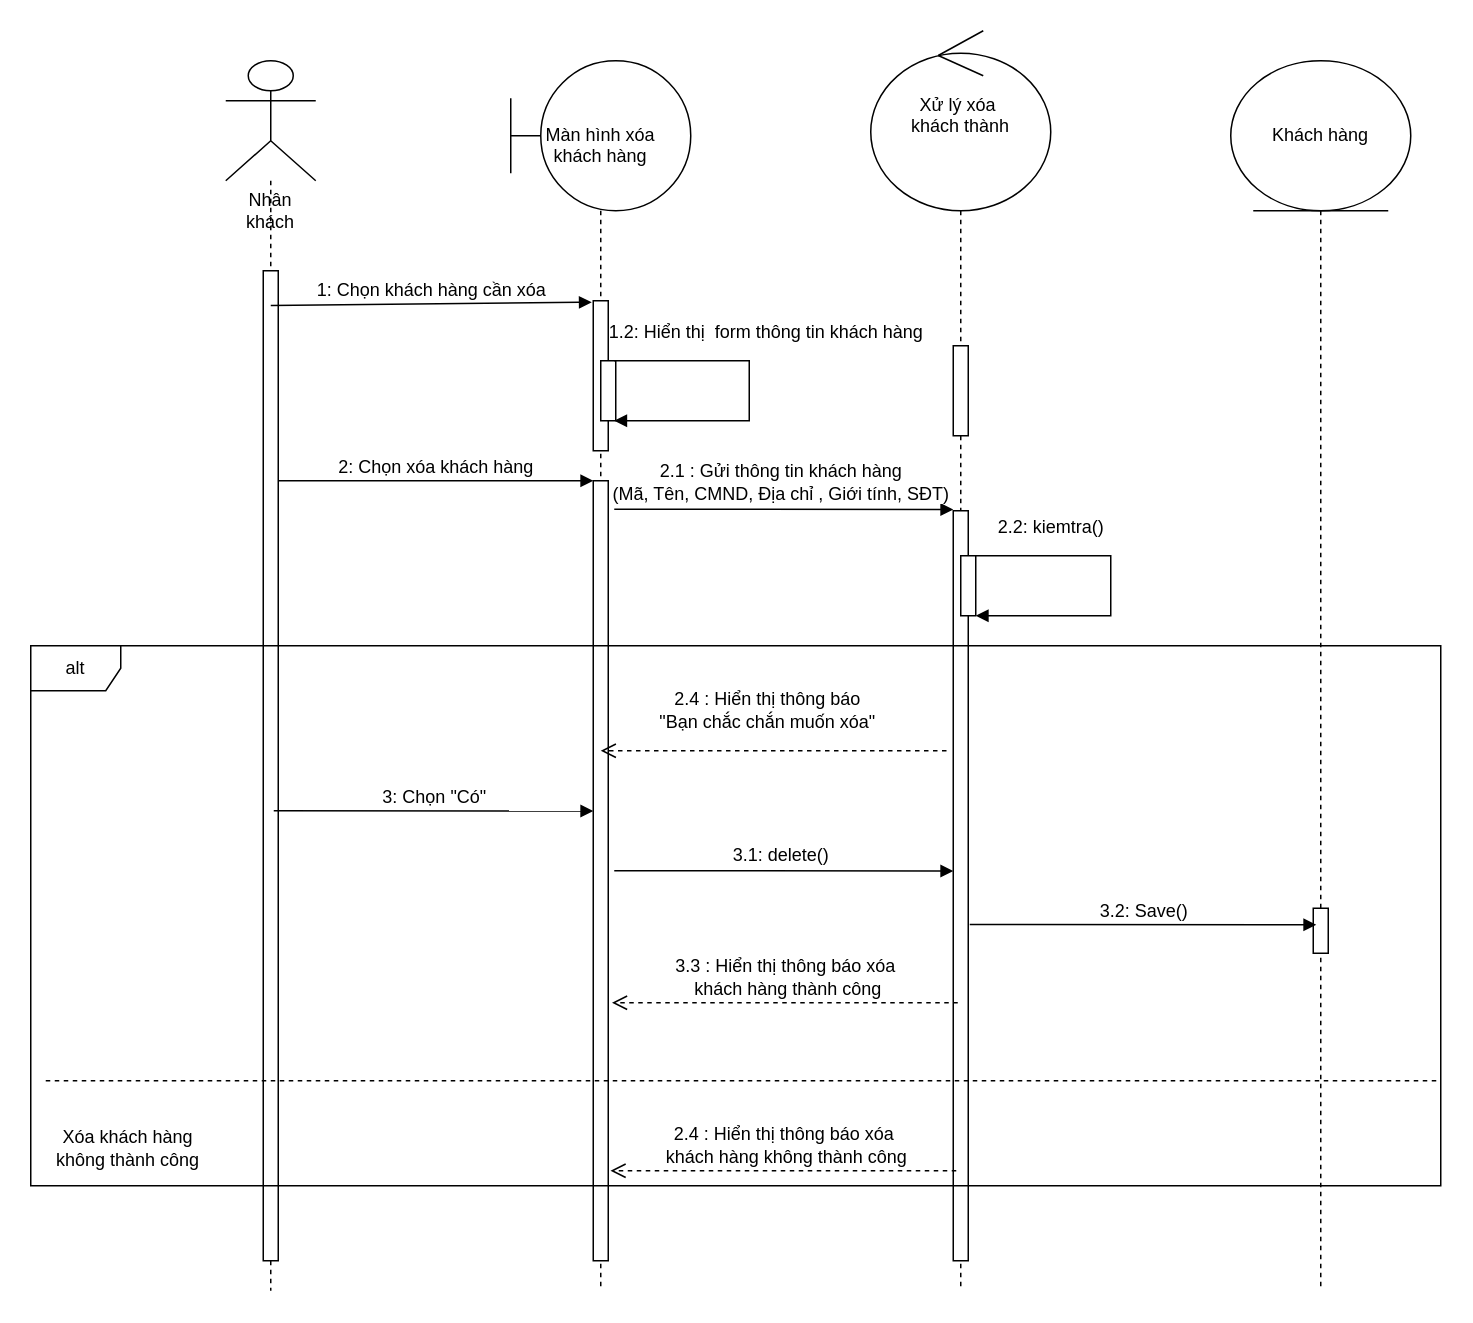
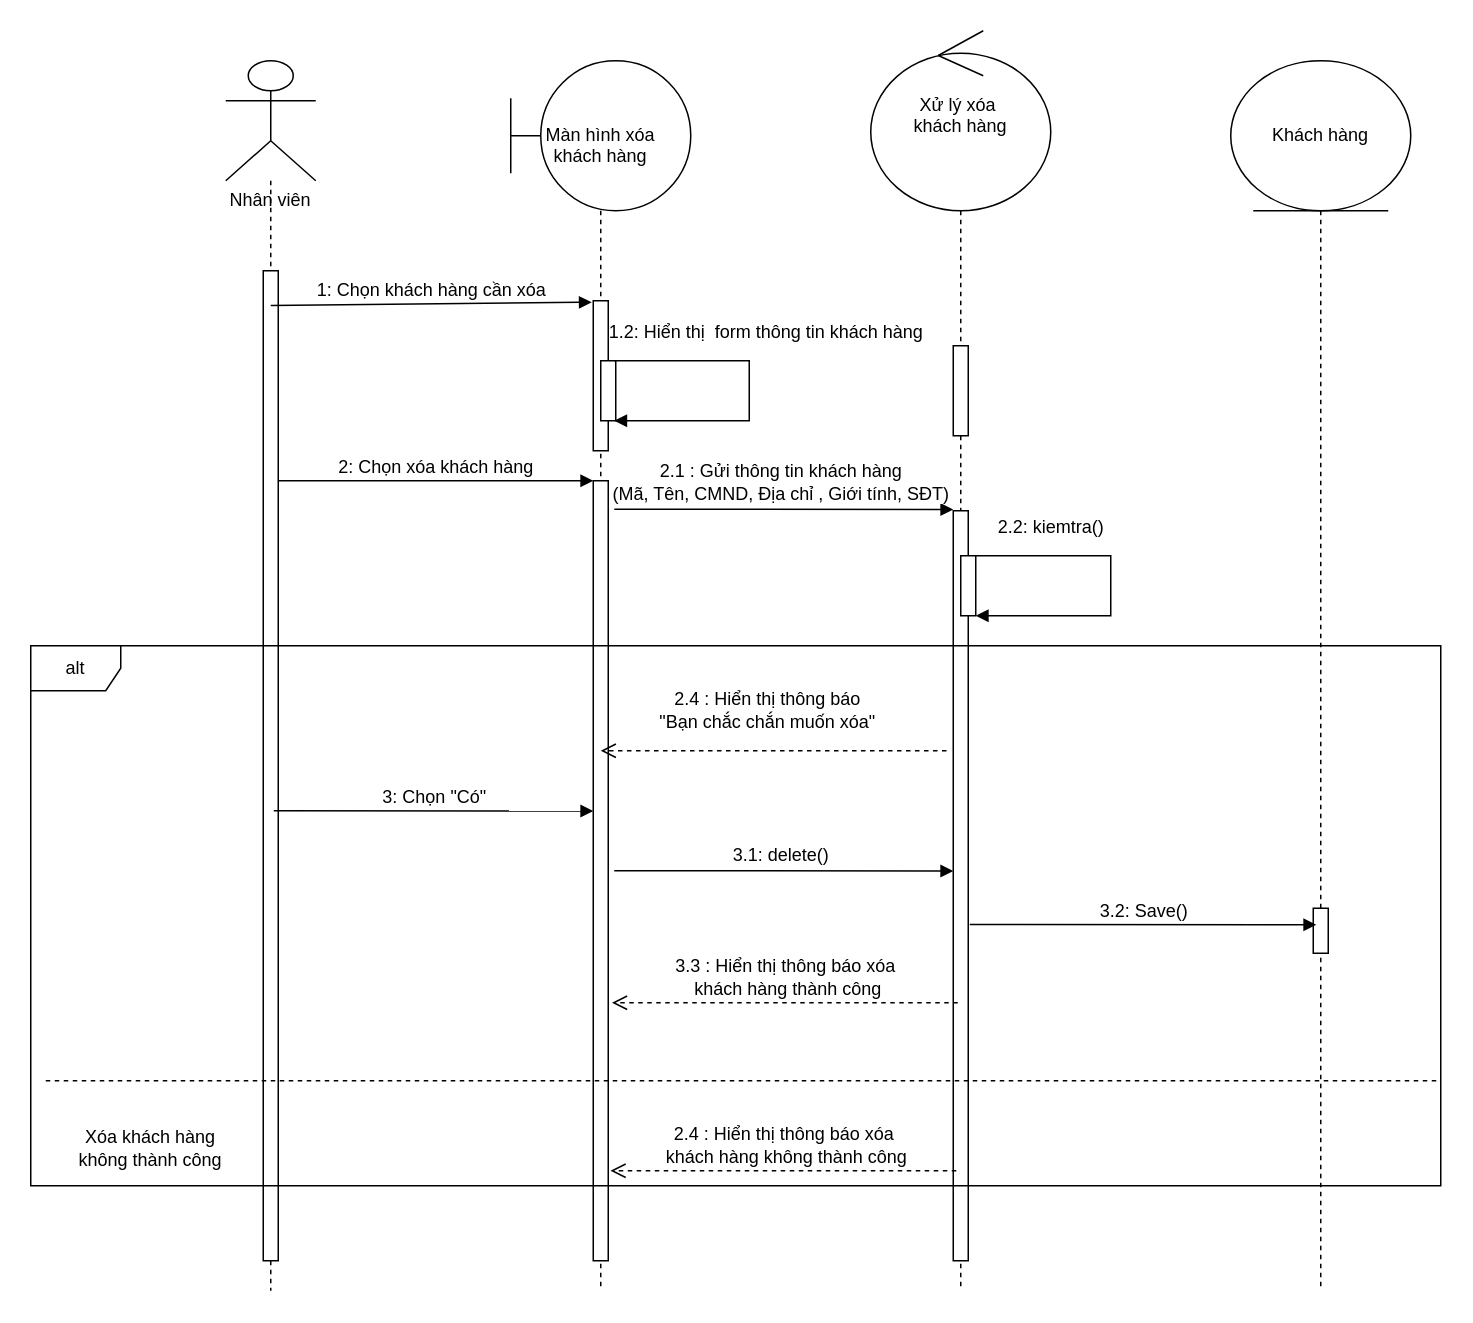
(961, 117) -> (961, 117)
(271, 147) -> (271, 136)
(128, 1148) -> (151, 1148)
